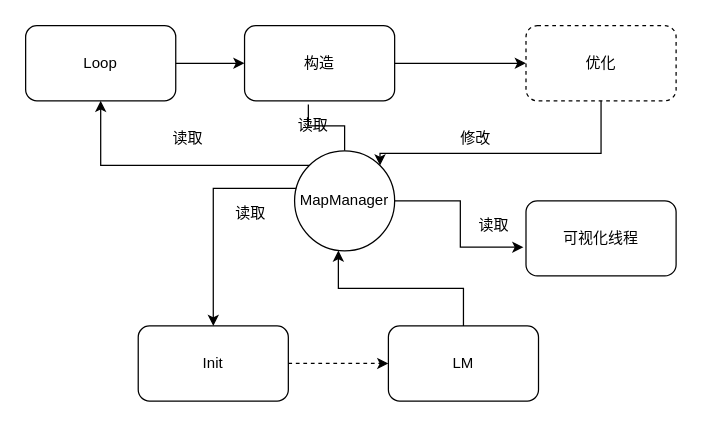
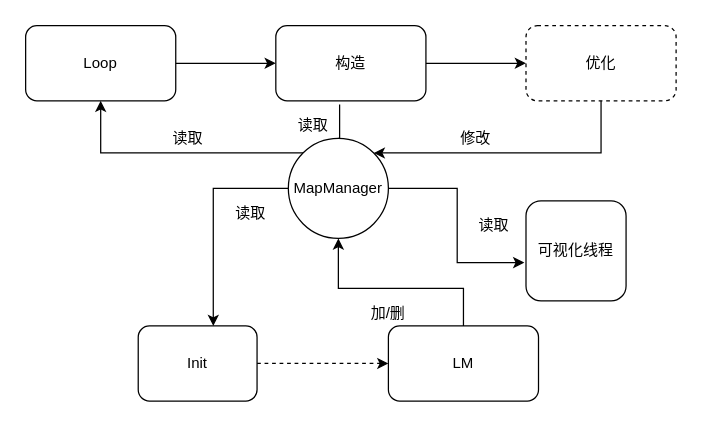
(319, 63) -> (351, 63)
(344, 201) -> (338, 188)
(601, 238) -> (576, 251)
none -> (388, 313)
(213, 363) -> (198, 363)
